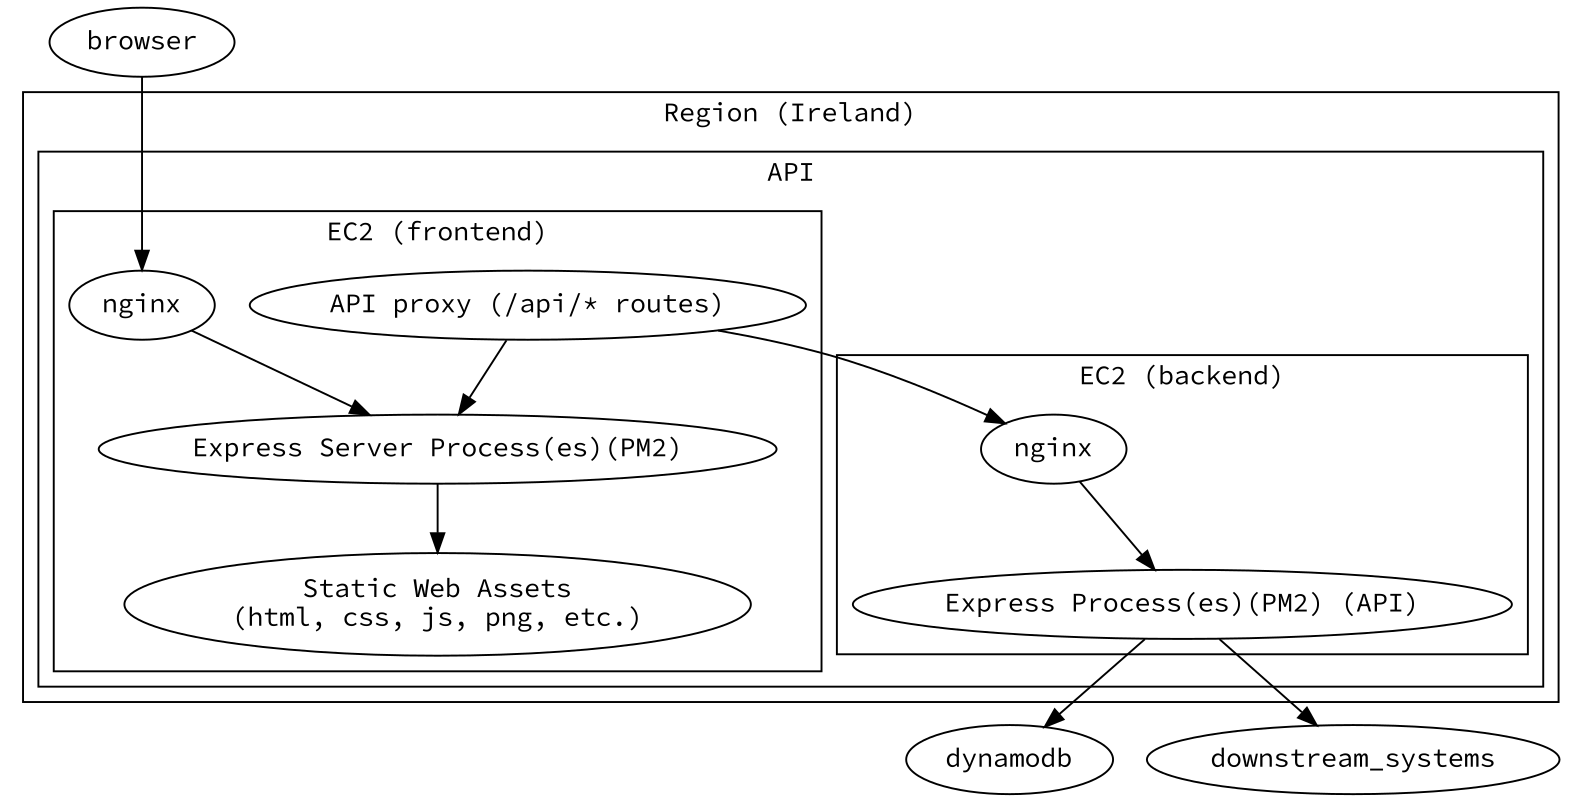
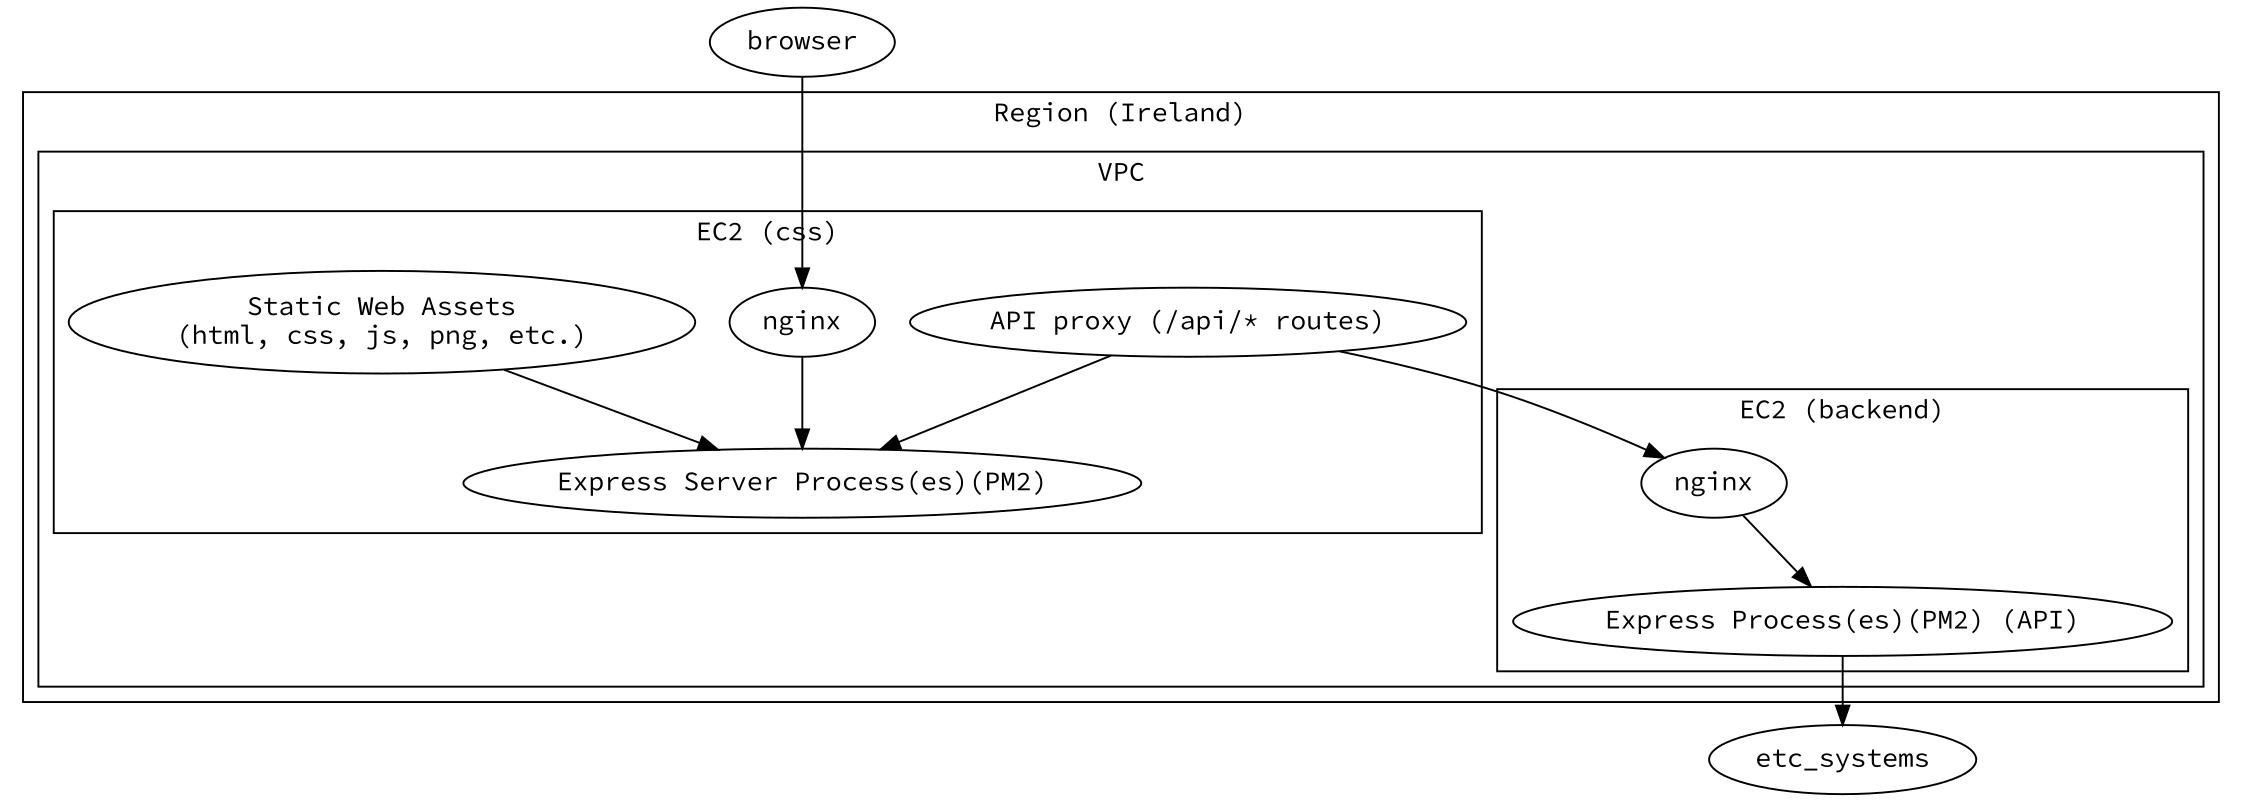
(791, 174) -> (1121, 174)
(438, 233) -> (768, 233)
(438, 508) -> (602, 406)
(1010, 760) -> none
(1353, 760) -> (1843, 760)
